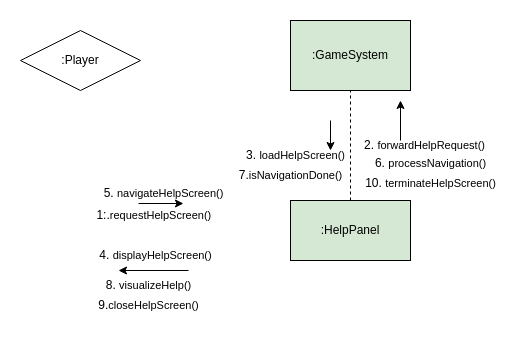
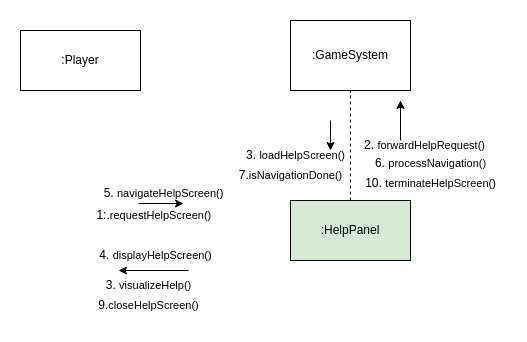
(351, 56) -> (351, 56)
(81, 61) -> (81, 61)
(149, 286) -> (149, 286)
